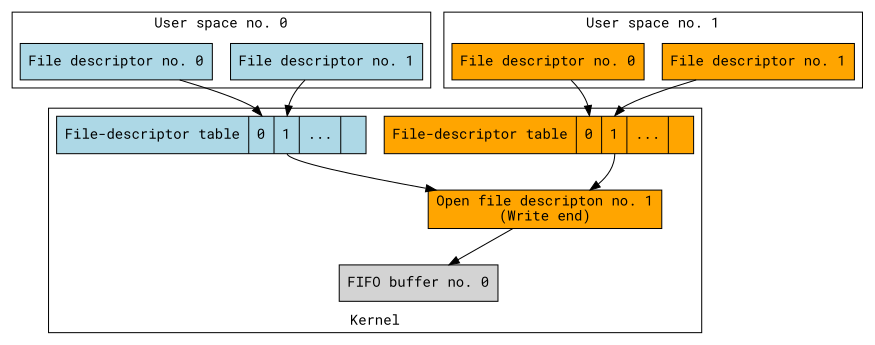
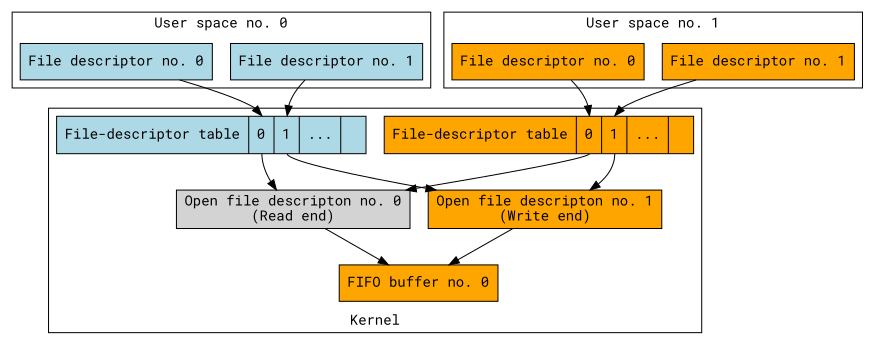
none -> (293, 209)
(419, 283) -> (419, 283)
